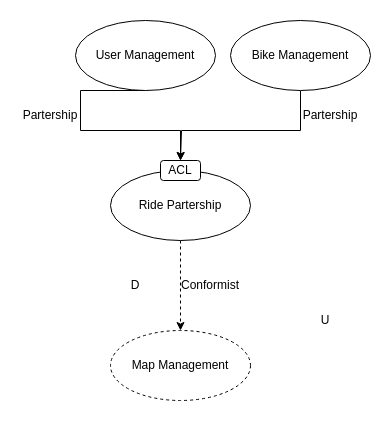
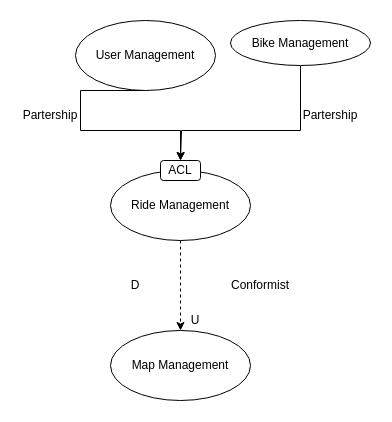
(301, 56) -> (301, 43)
(181, 206) -> (181, 206)
(211, 286) -> (261, 286)
(326, 321) -> (196, 321)
(181, 366) -> (181, 366)
